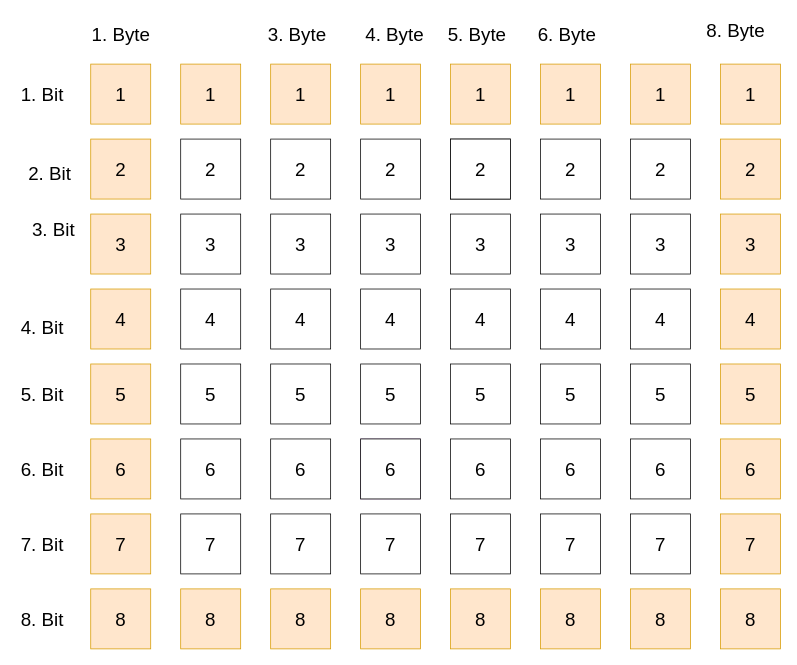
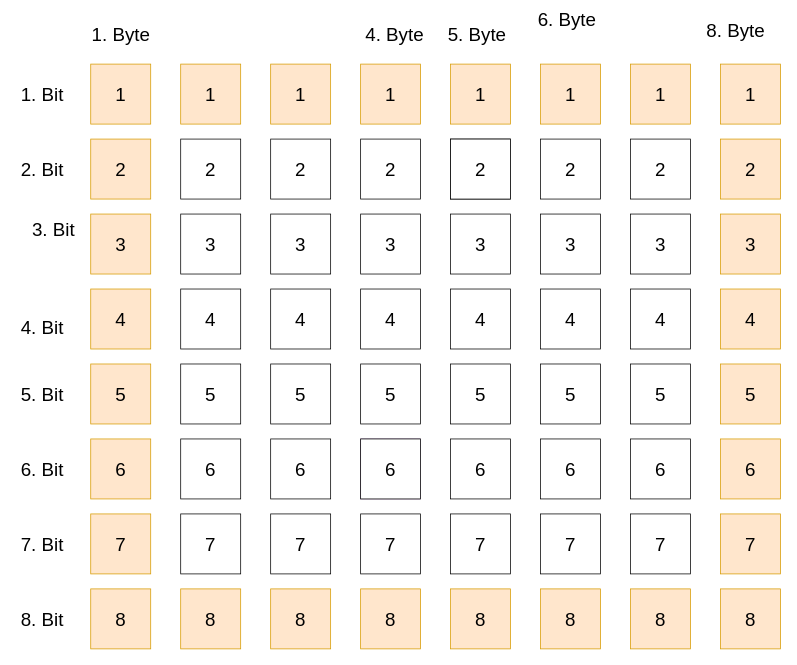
(297, 34) -> none
(567, 34) -> (567, 19)
(49, 173) -> (42, 169)
